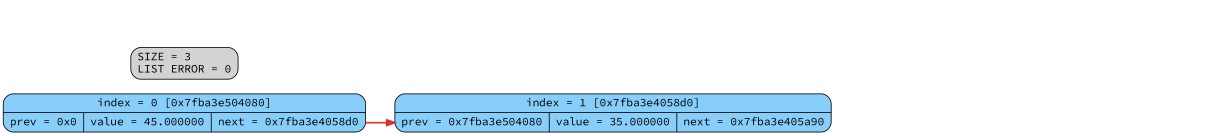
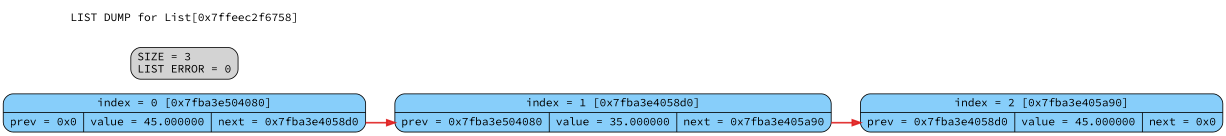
none -> (184, 18)
none -> (1042, 113)
